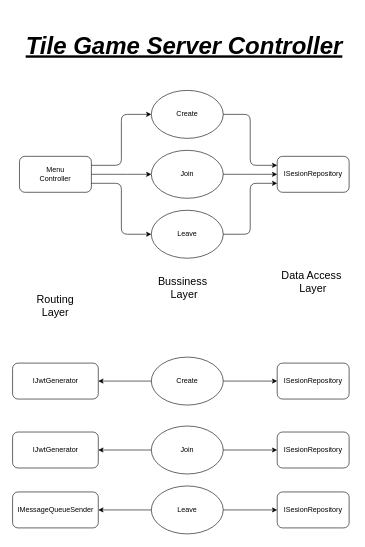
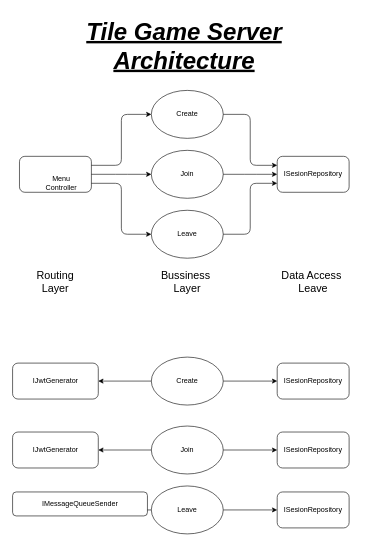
(185, 45) -> (185, 45)
(56, 174) -> (62, 183)
(314, 282) -> (314, 282)
(185, 288) -> (188, 282)
(56, 306) -> (56, 282)
(56, 510) -> (80, 504)
